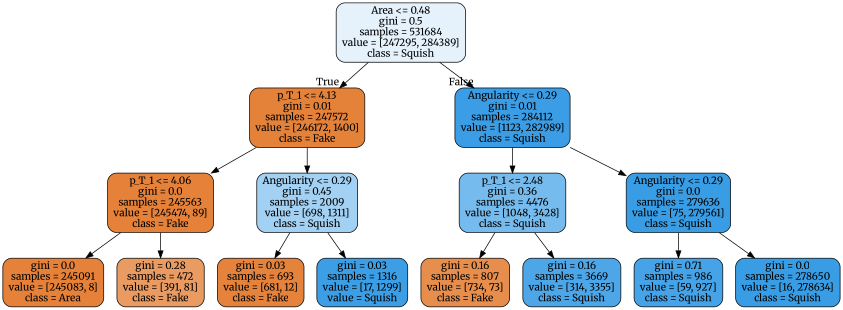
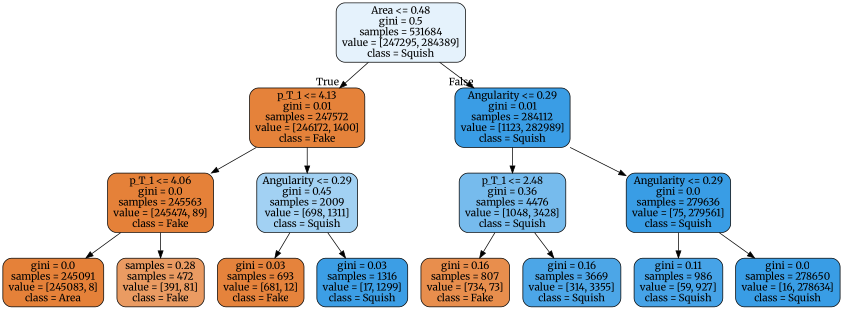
(161, 283) -> (161, 283)
(362, 283) -> (362, 283)
(678, 283) -> (678, 283)
